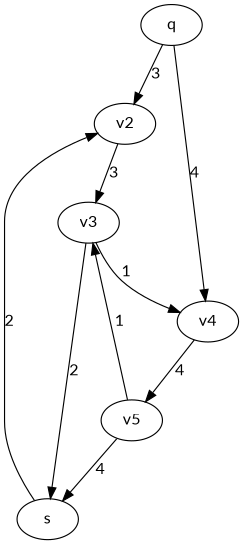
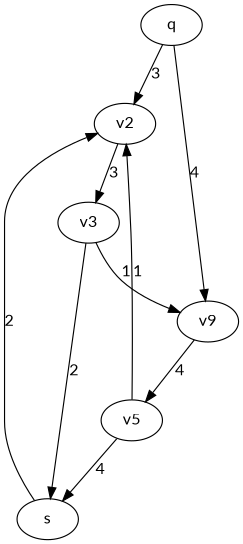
(208, 322) -> (208, 322)
(111, 327) -> (132, 278)
